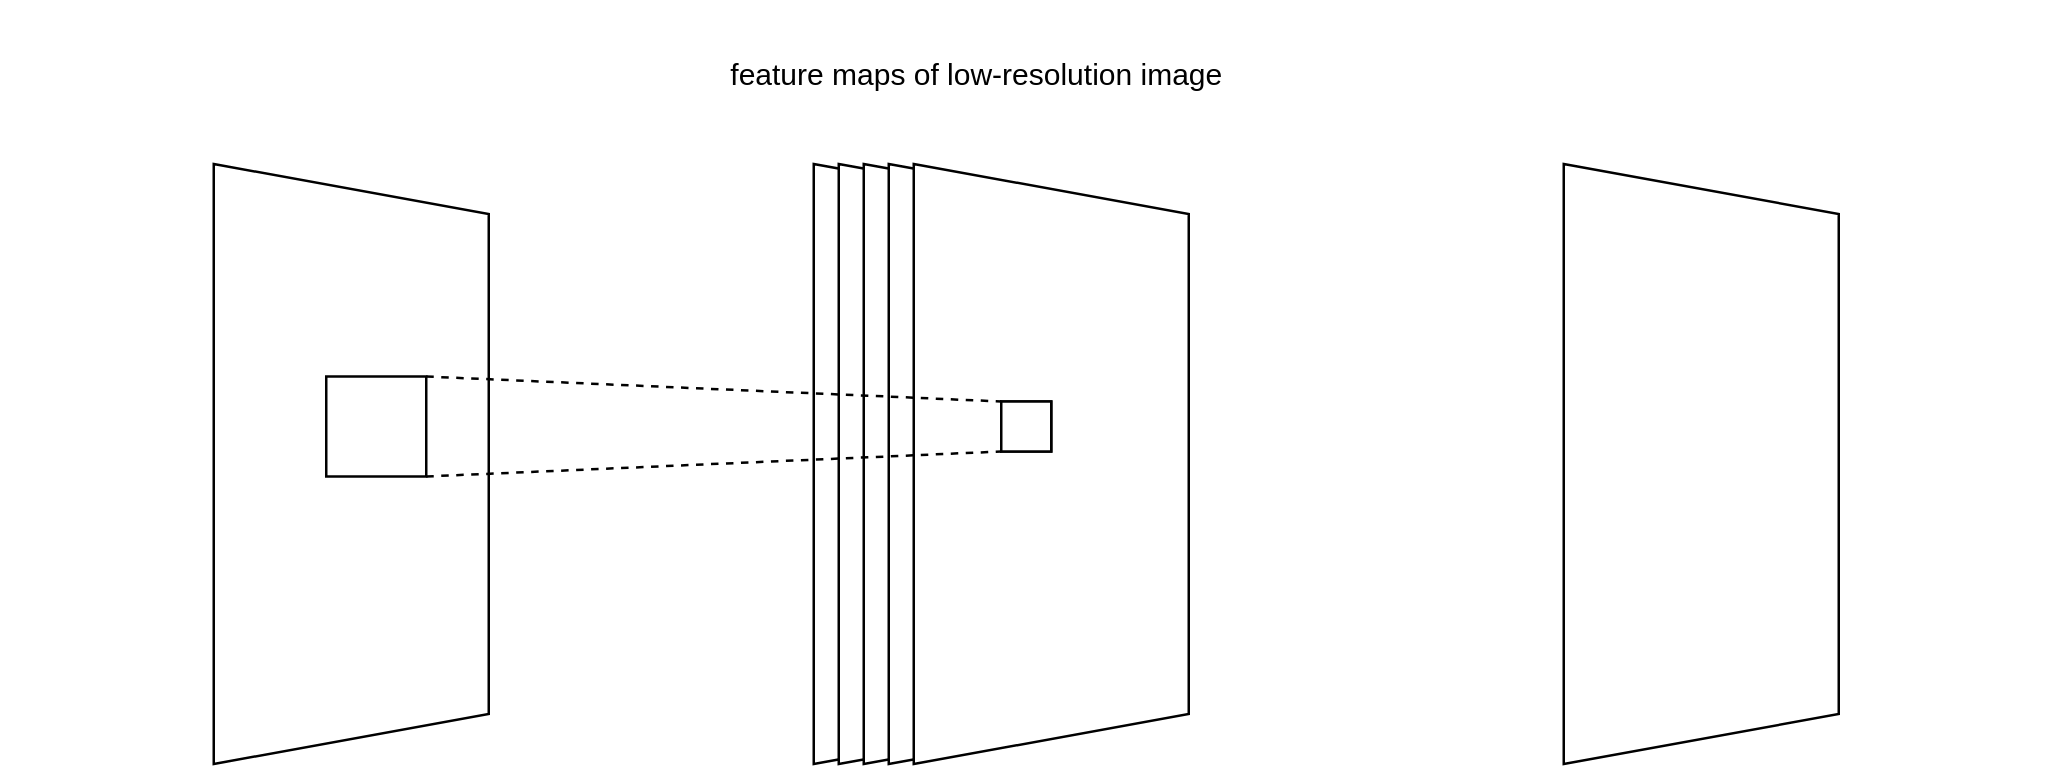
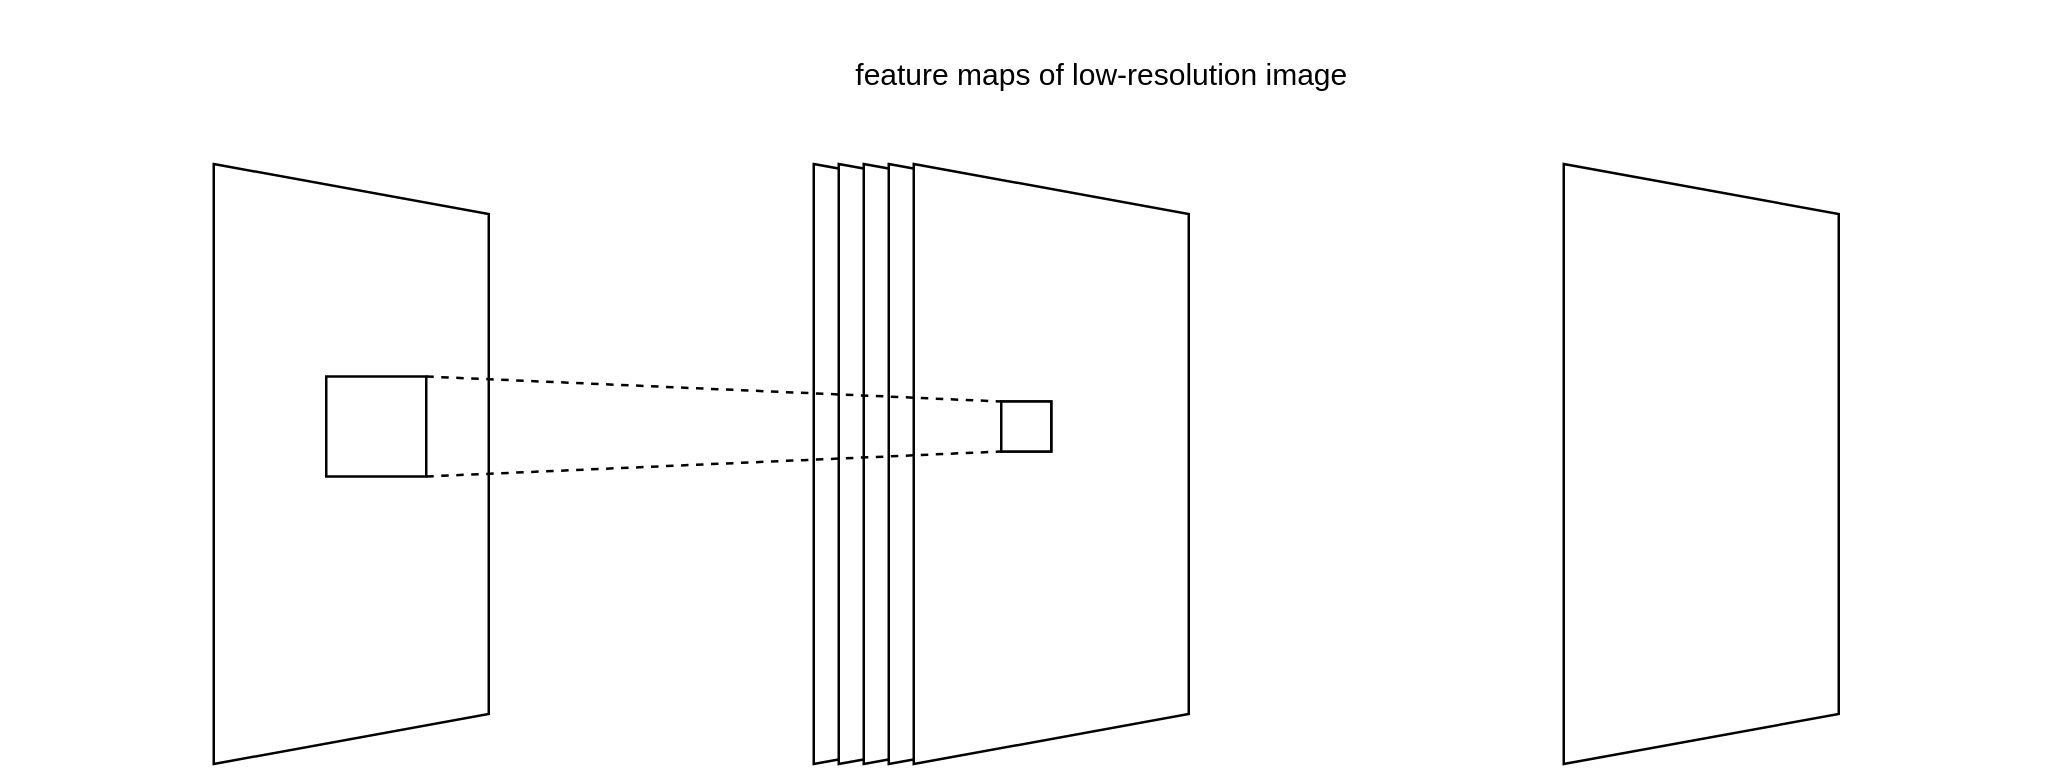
(976, 76) -> (1101, 76)
